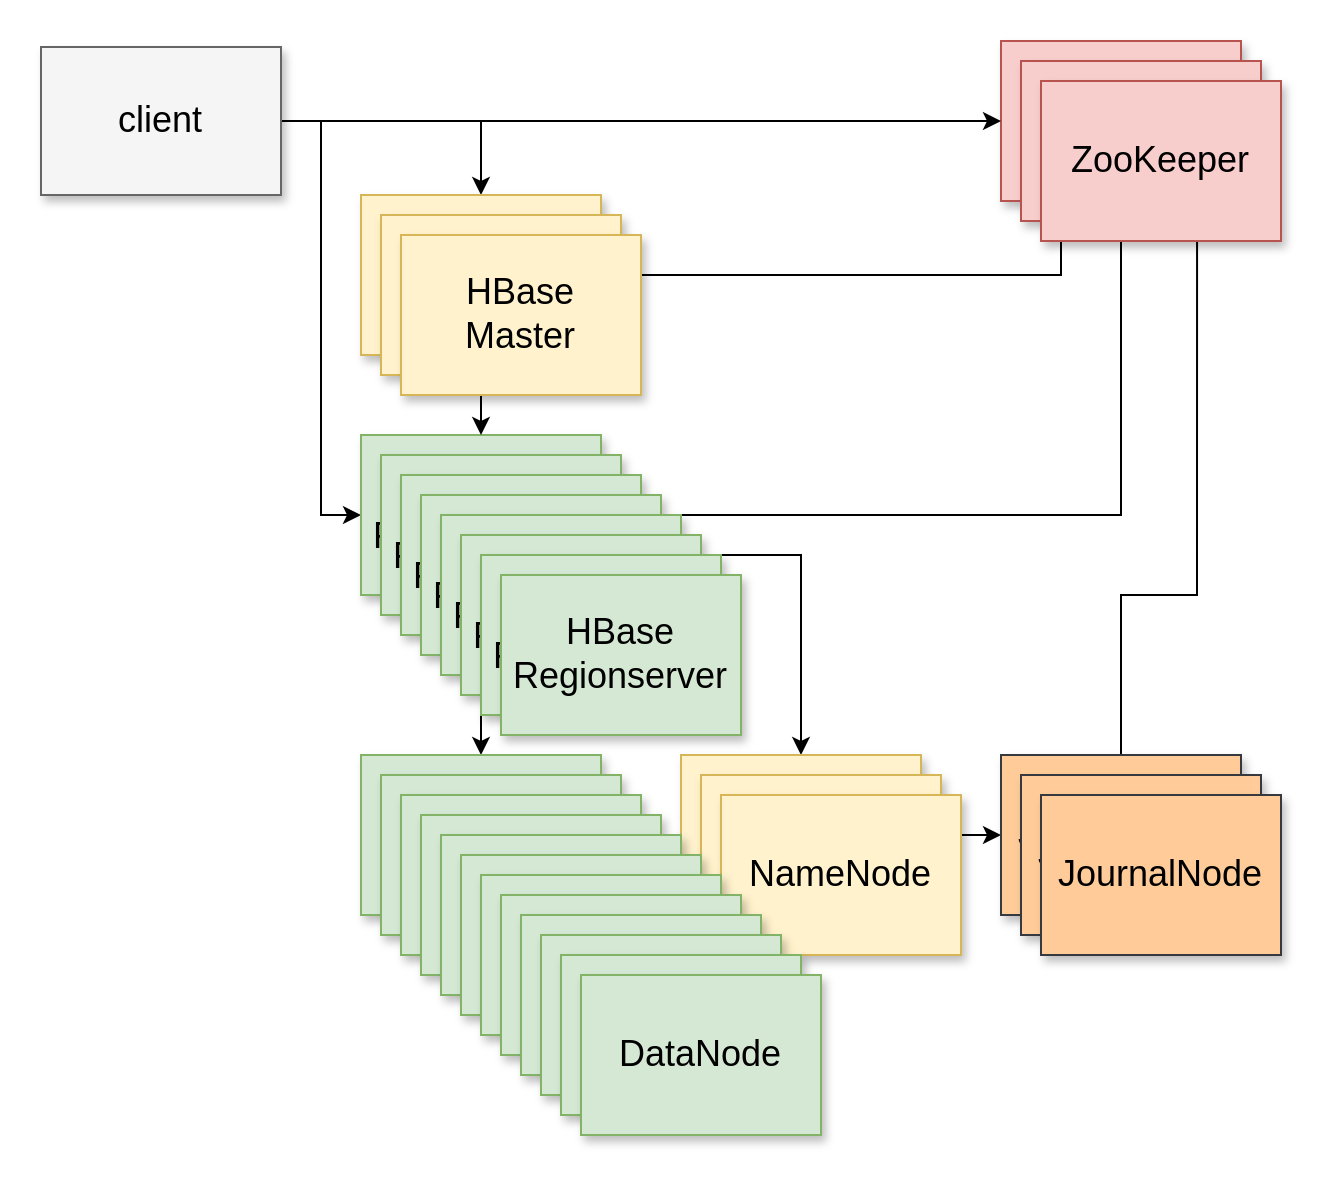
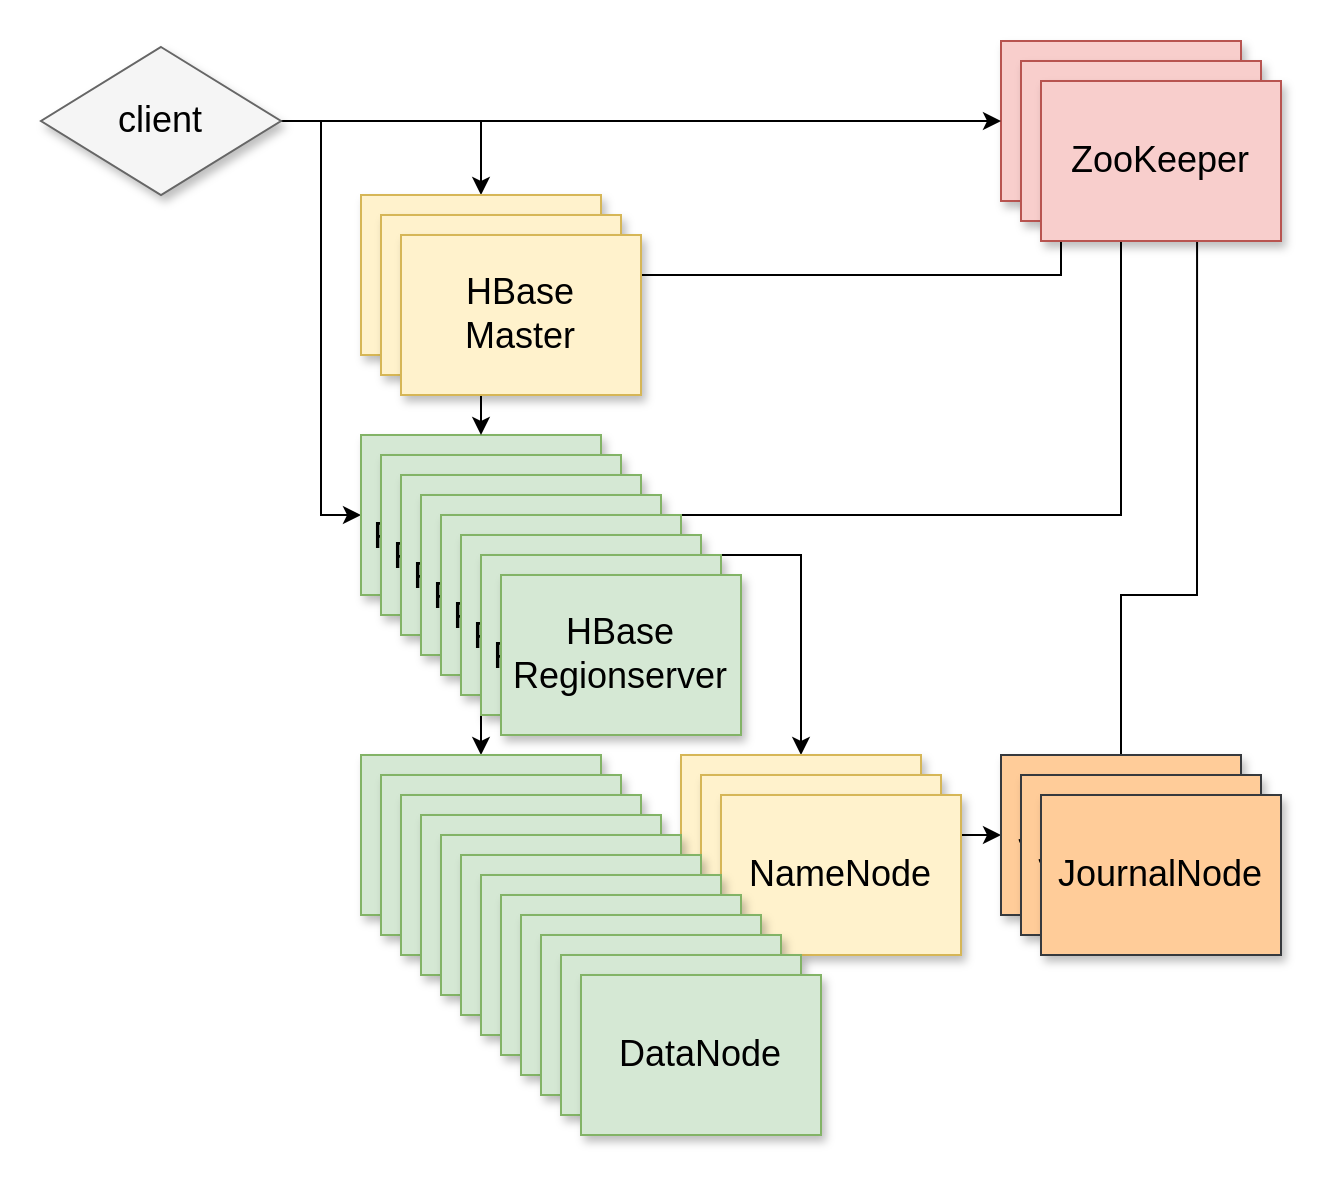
(161, 121) -> (161, 121)
